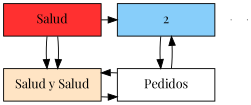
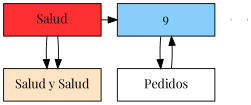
(166, 20) -> (166, 20)
(114, 73) -> none
(105, 97) -> none
